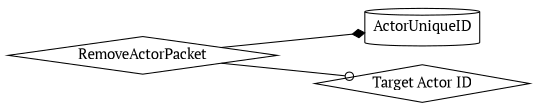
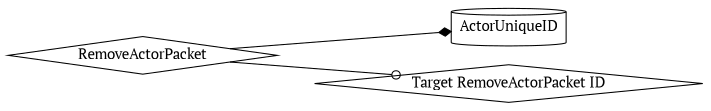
(422, 84) -> (509, 84)
